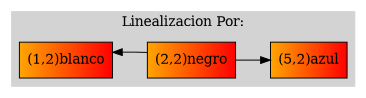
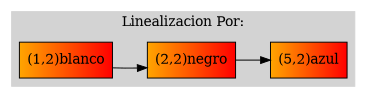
(135, 52) -> (125, 68)
